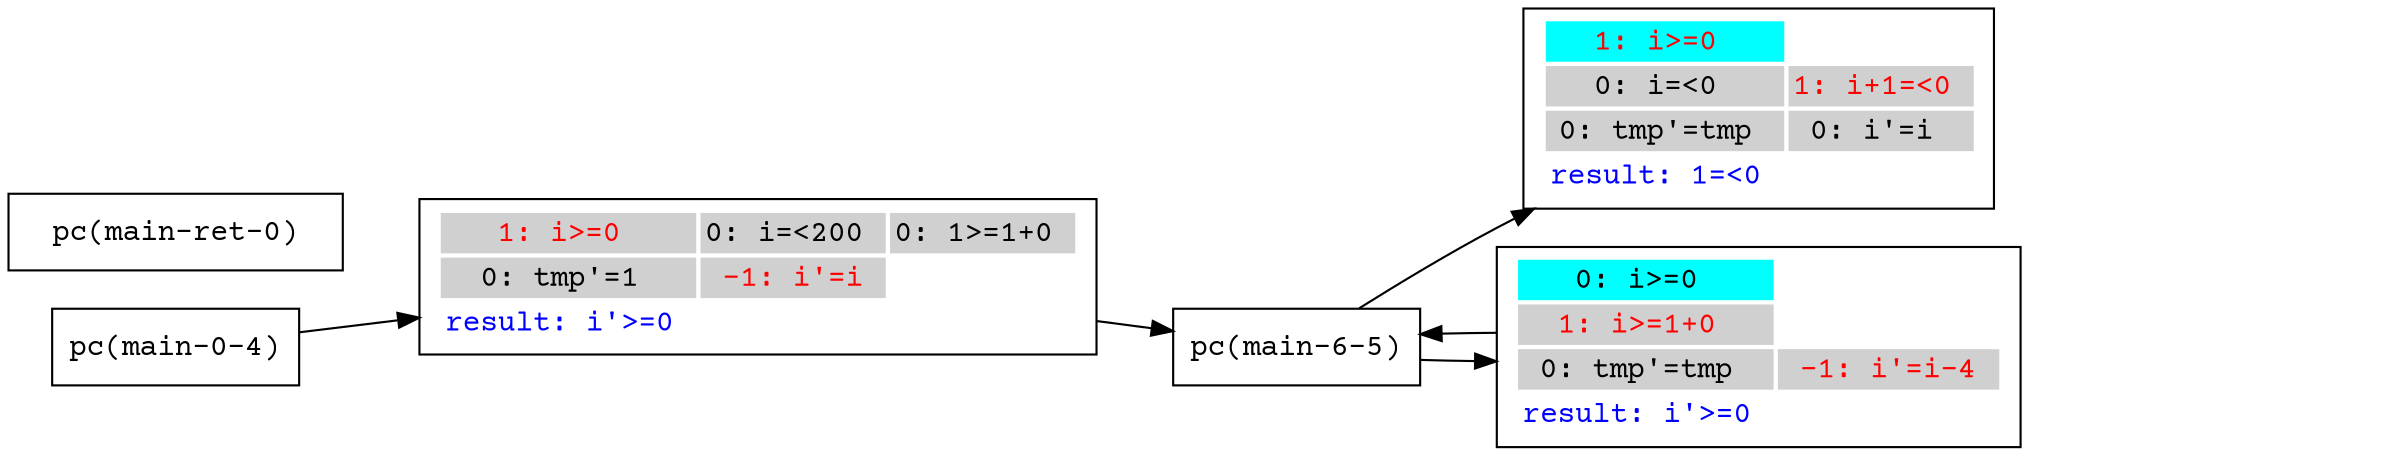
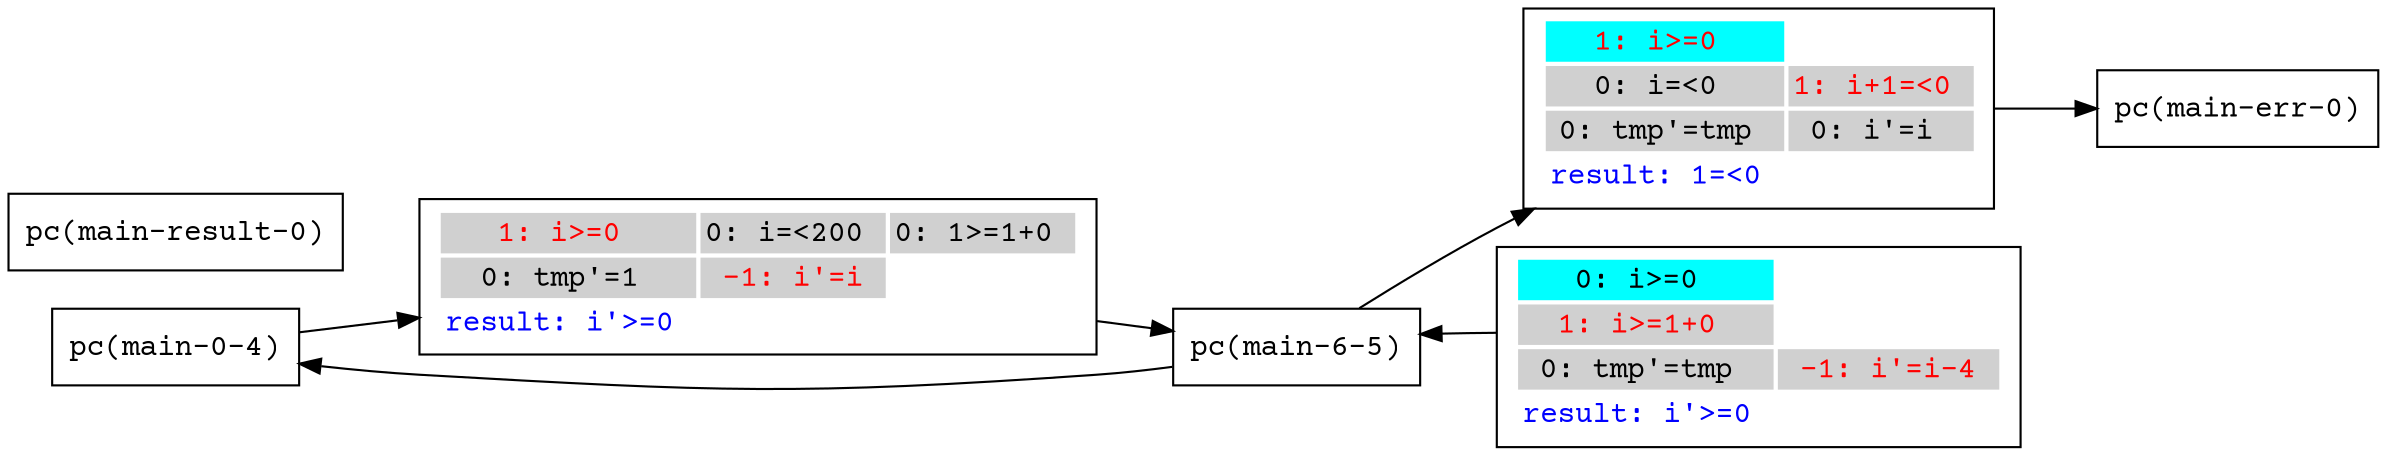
none -> (2238, 109)
(176, 232) -> (176, 232)
(1448, 361) -> (747, 389)
